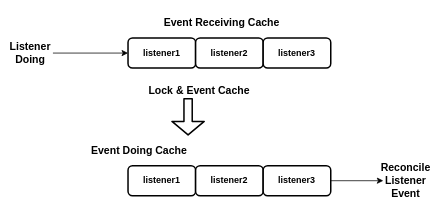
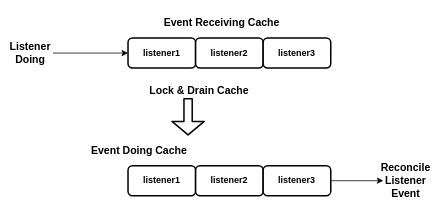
(199, 90) -> (199, 90)
